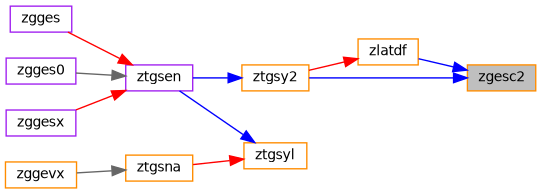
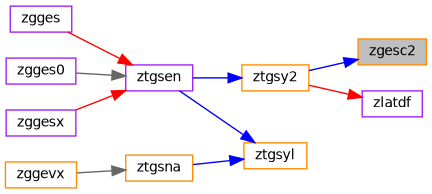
(388, 52) -> (392, 104)
(436, 63) -> none
(211, 163) -> (211, 163)
